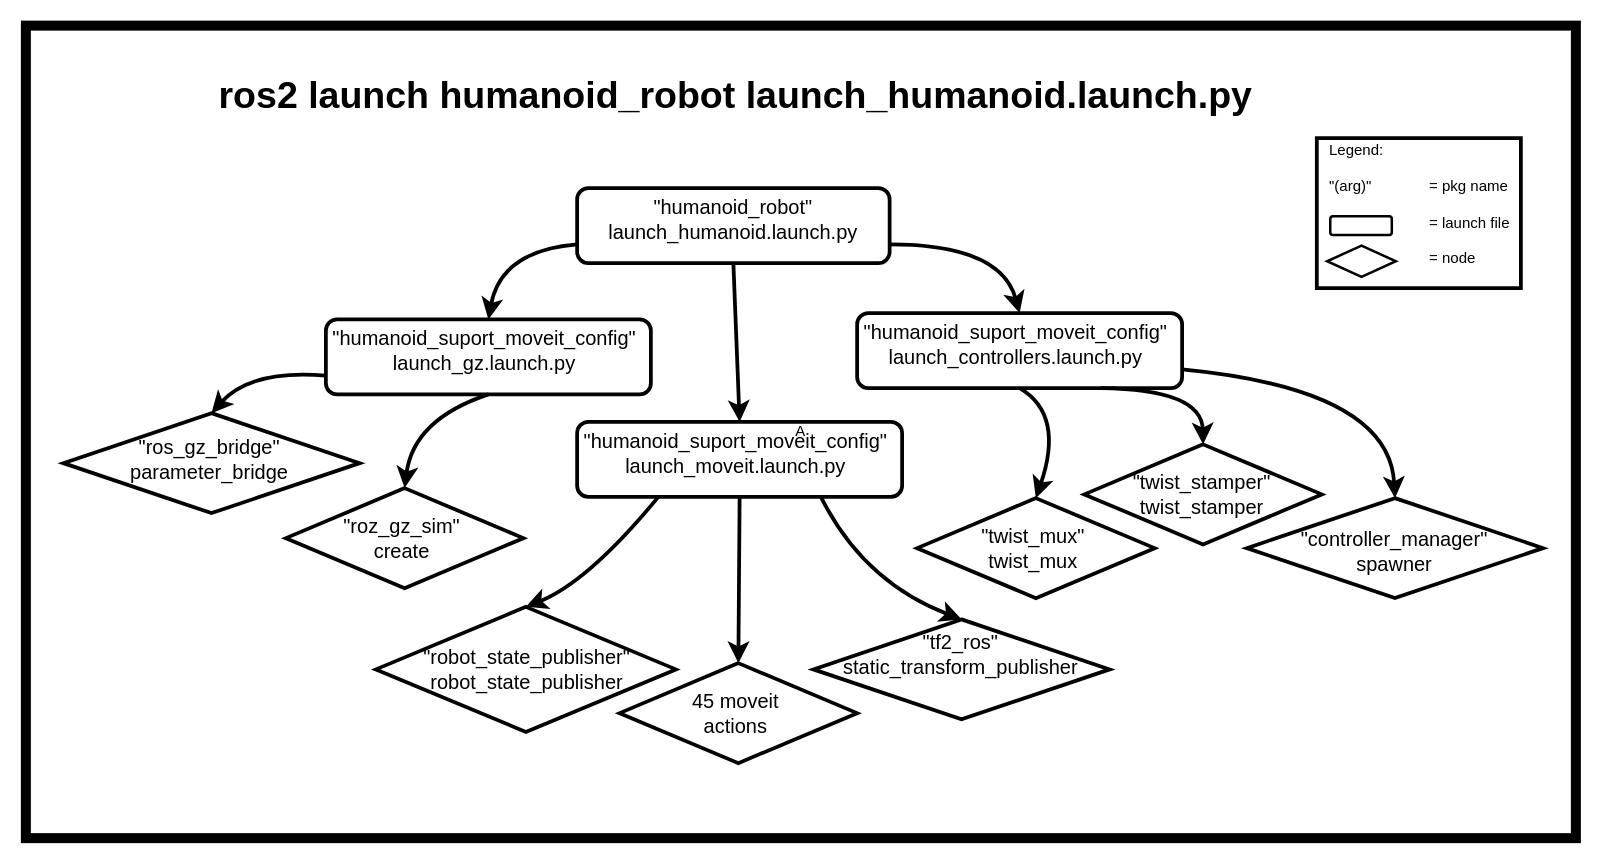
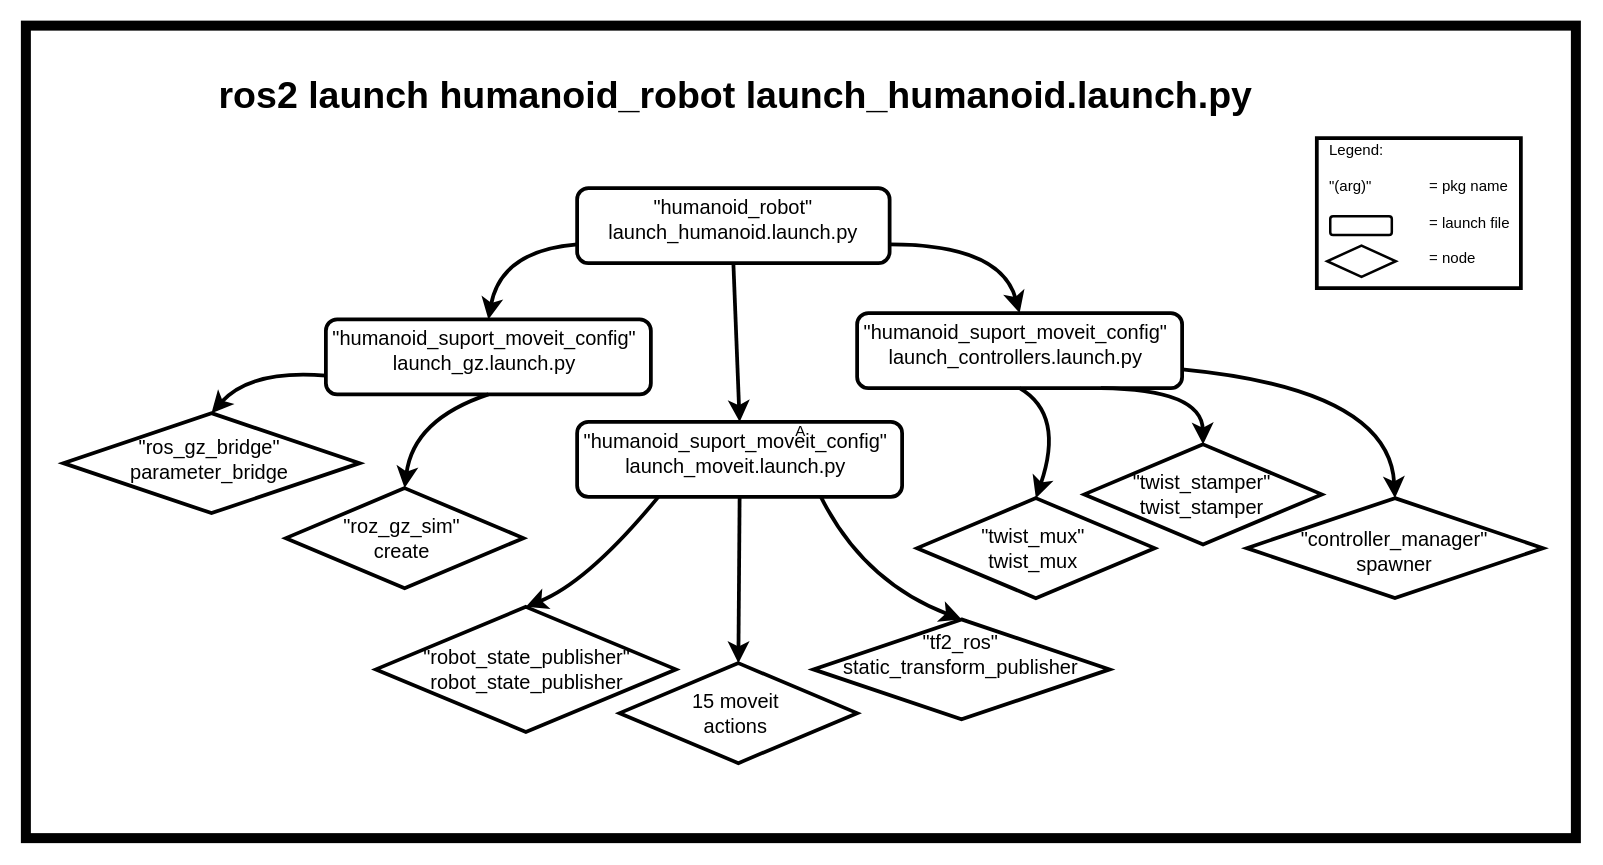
(736, 713) -> (736, 713)
